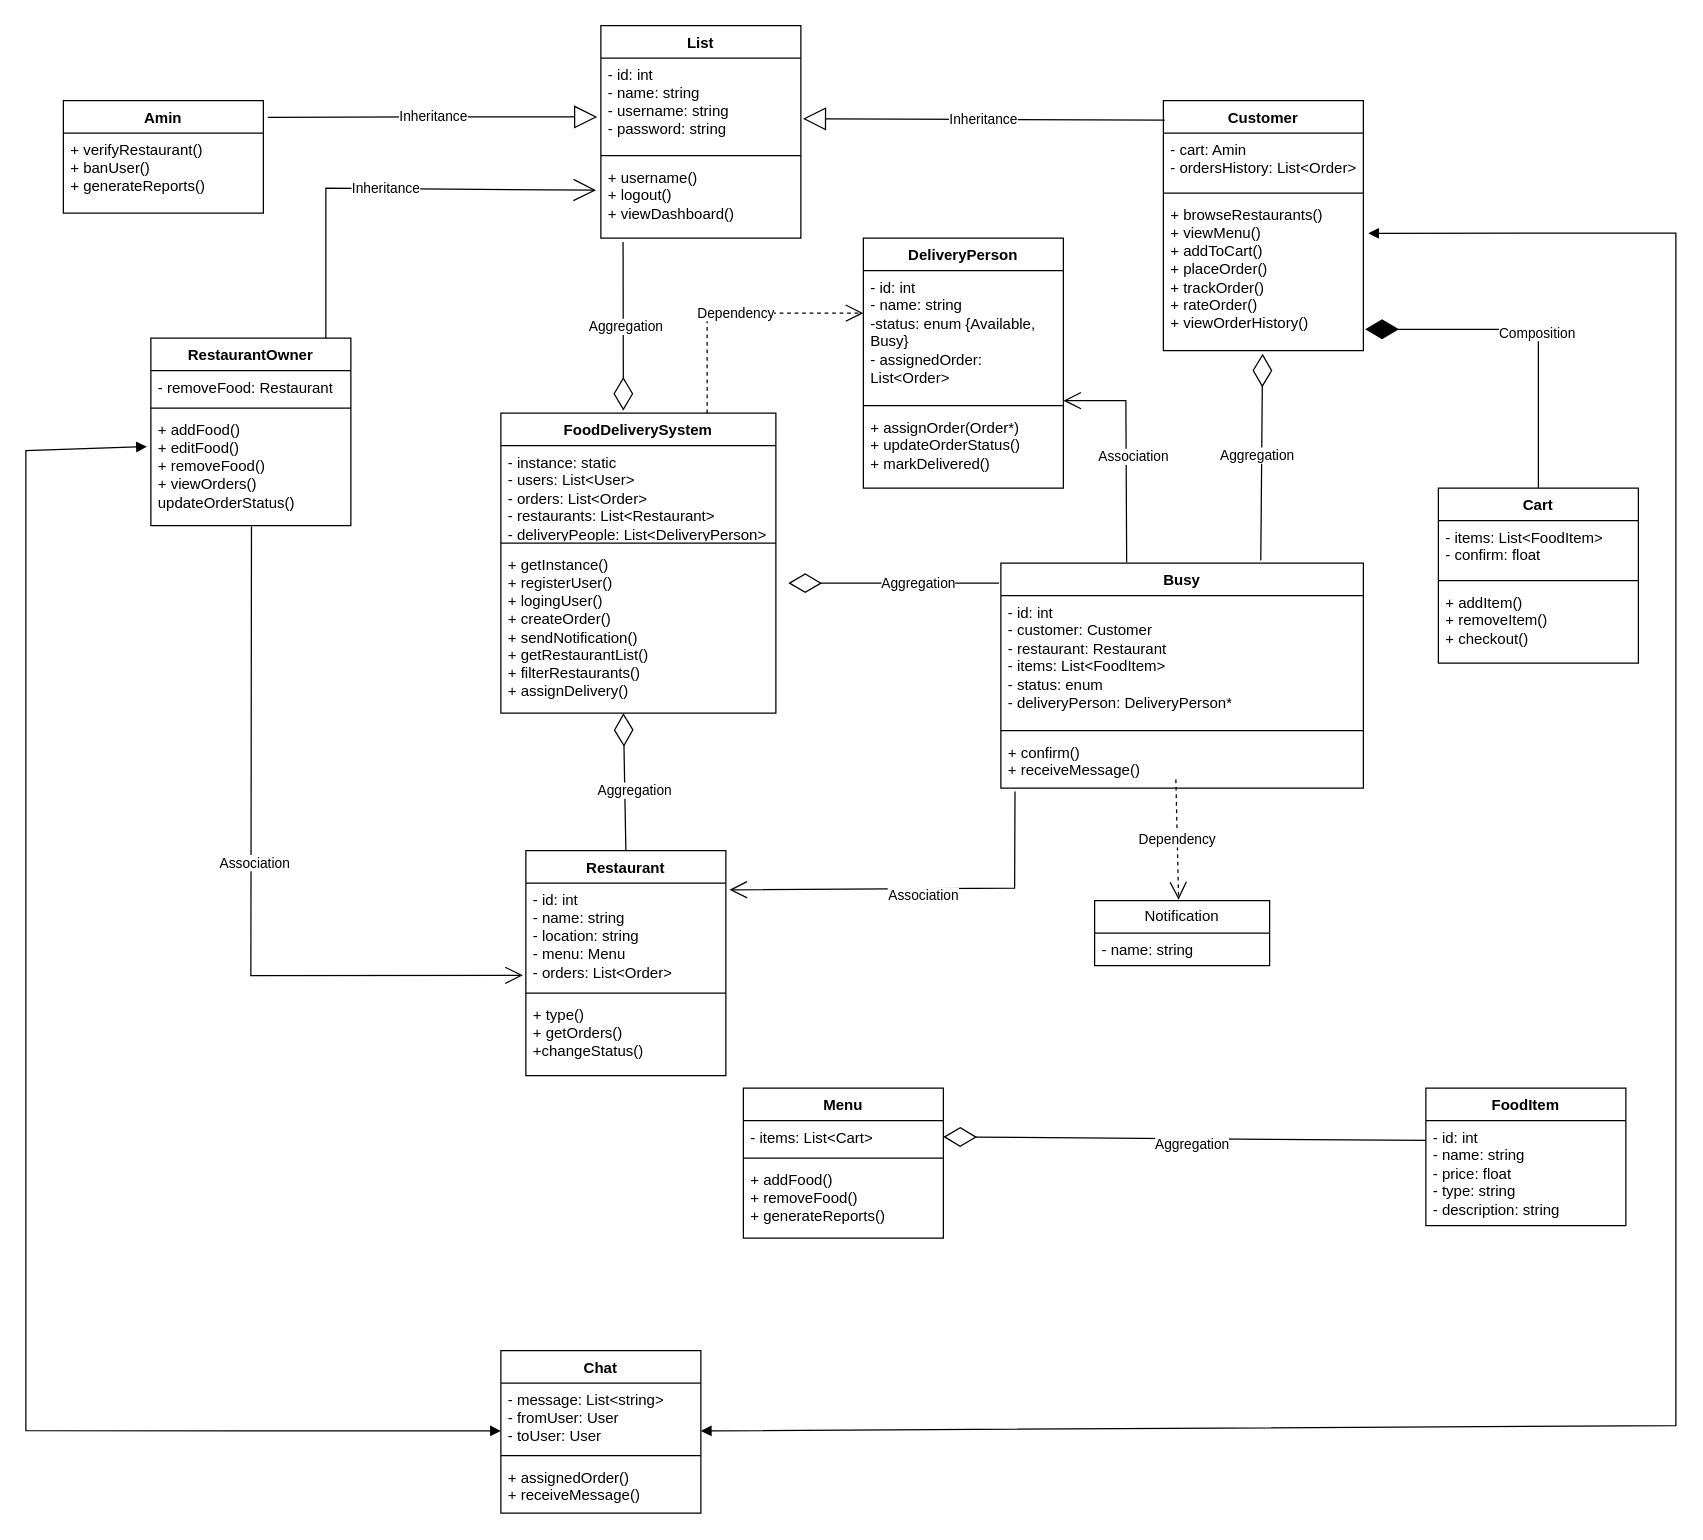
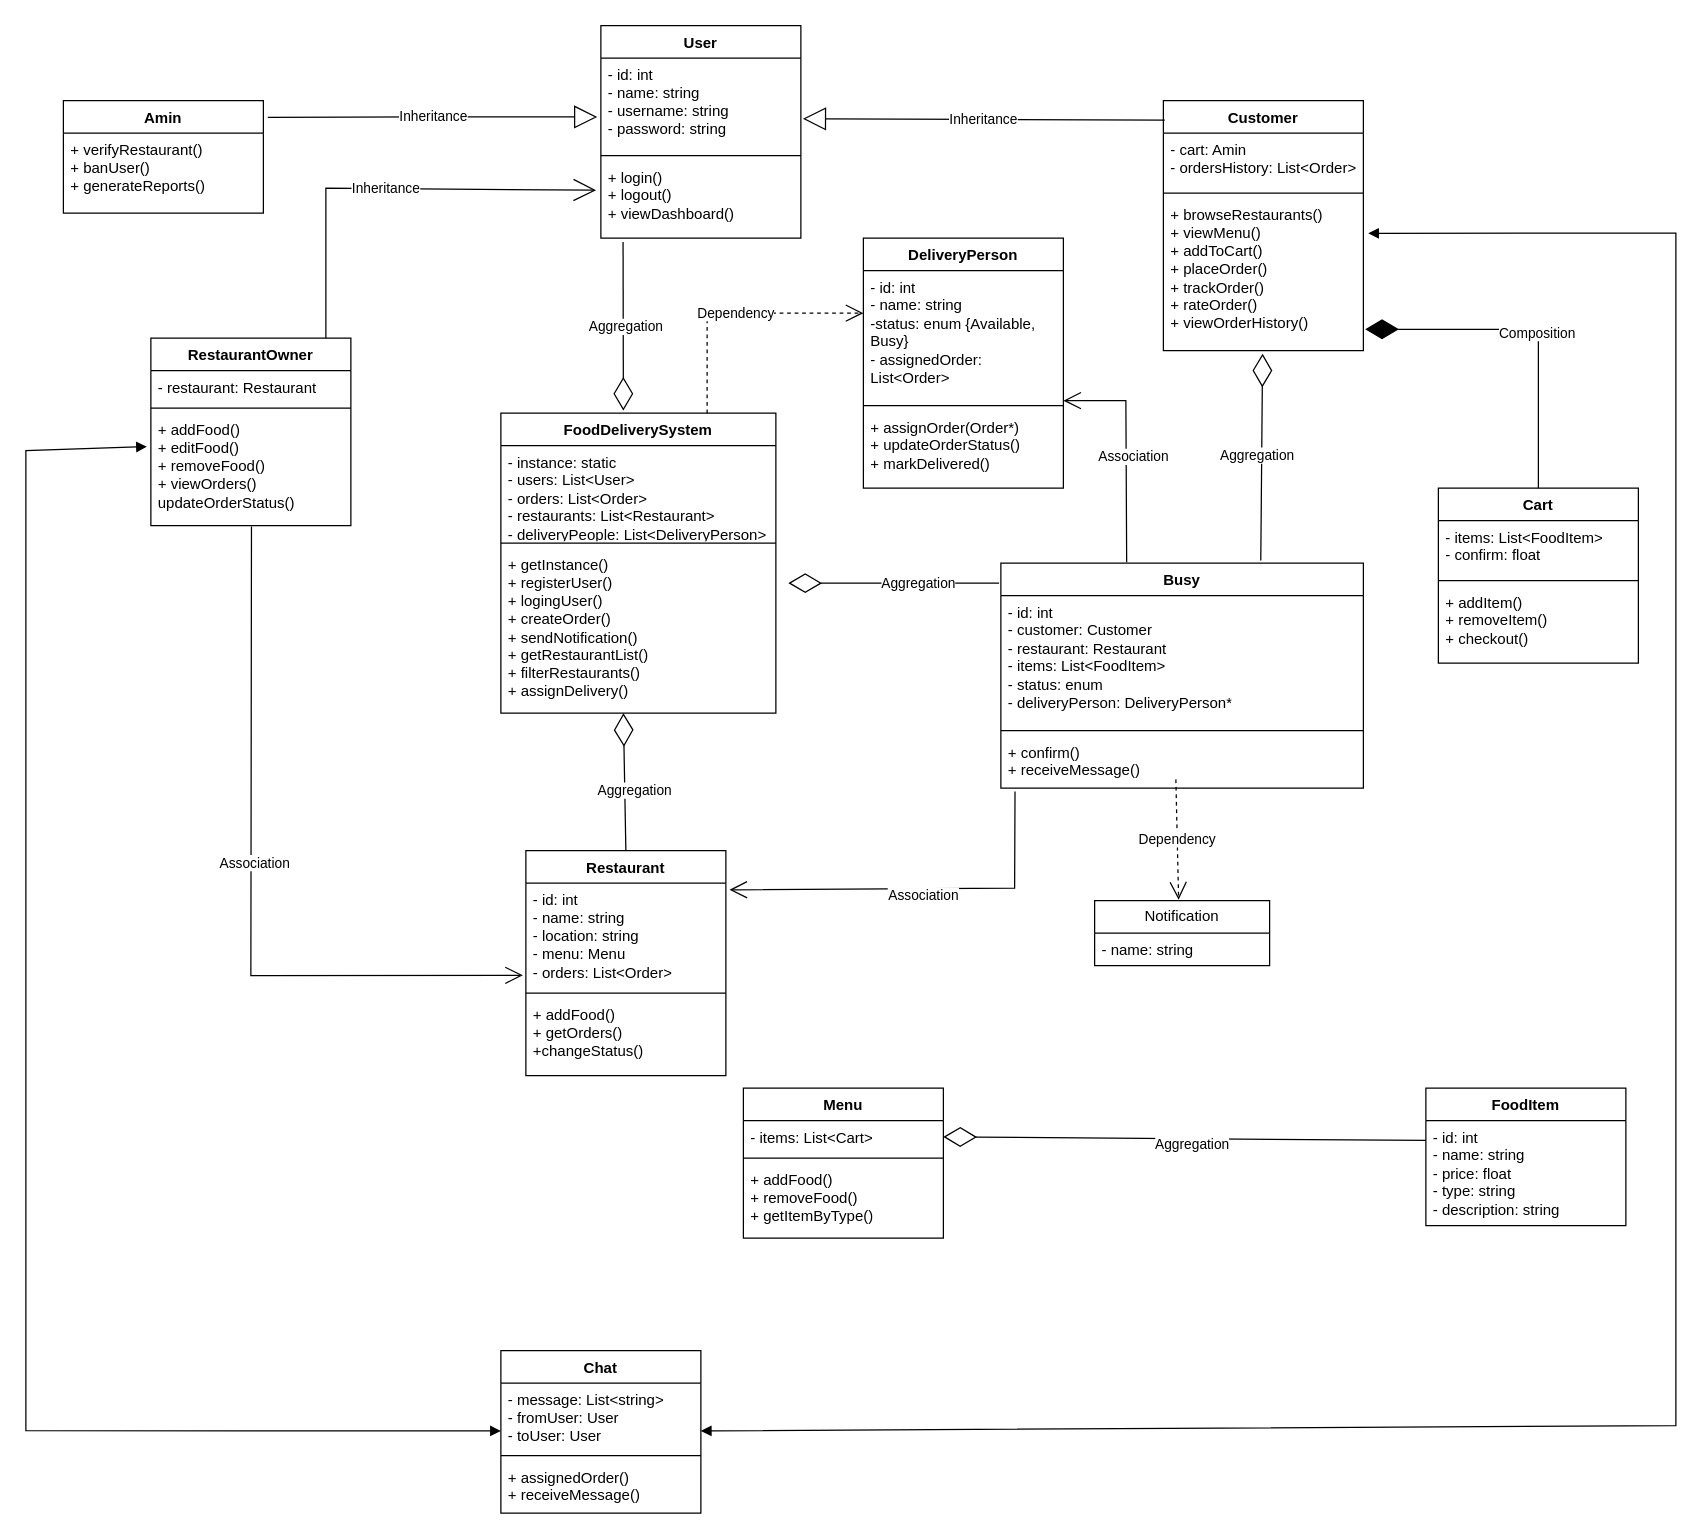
(701, 43) -> (701, 43)
(676, 196) -> (676, 196)
(252, 397) -> (252, 397)
(596, 1034) -> (596, 1034)
(828, 1199) -> (820, 1199)
